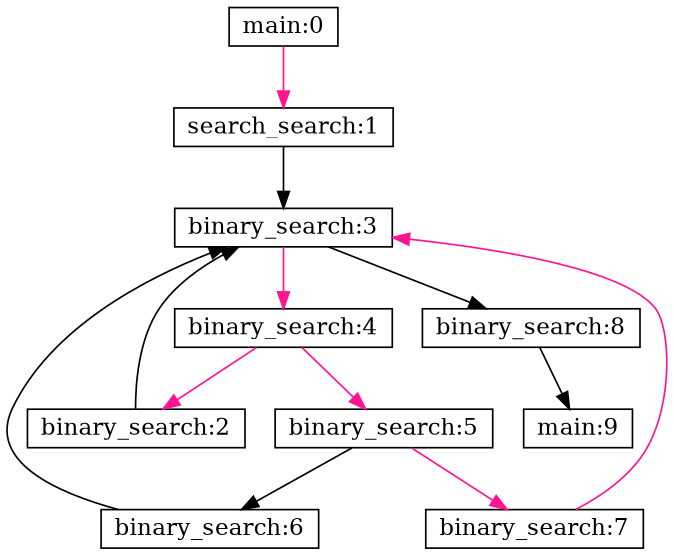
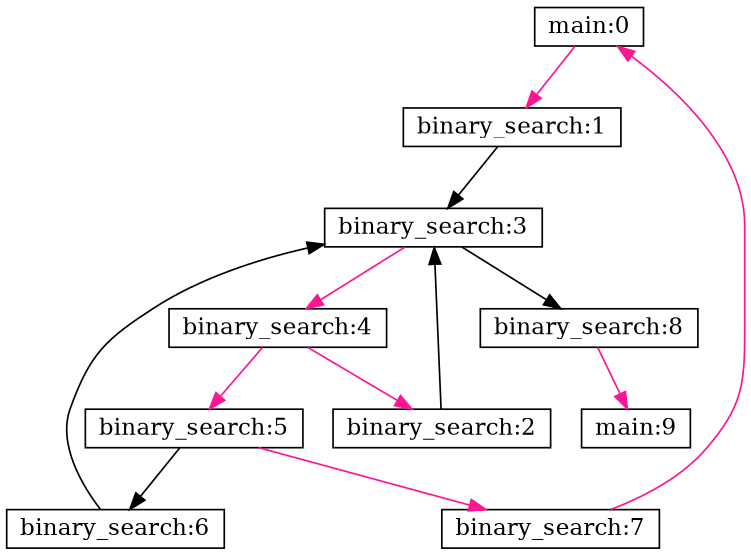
(284, 127) -> (512, 127)
(648, 302) -> (745, 294)
(551, 371) -> (609, 371)
